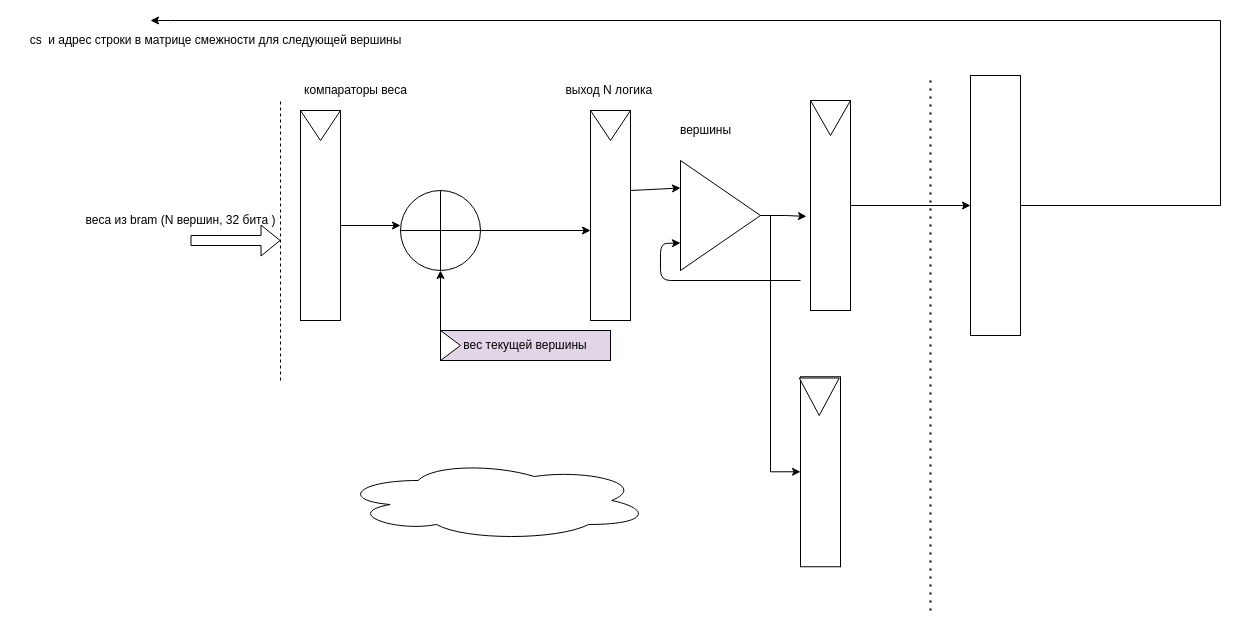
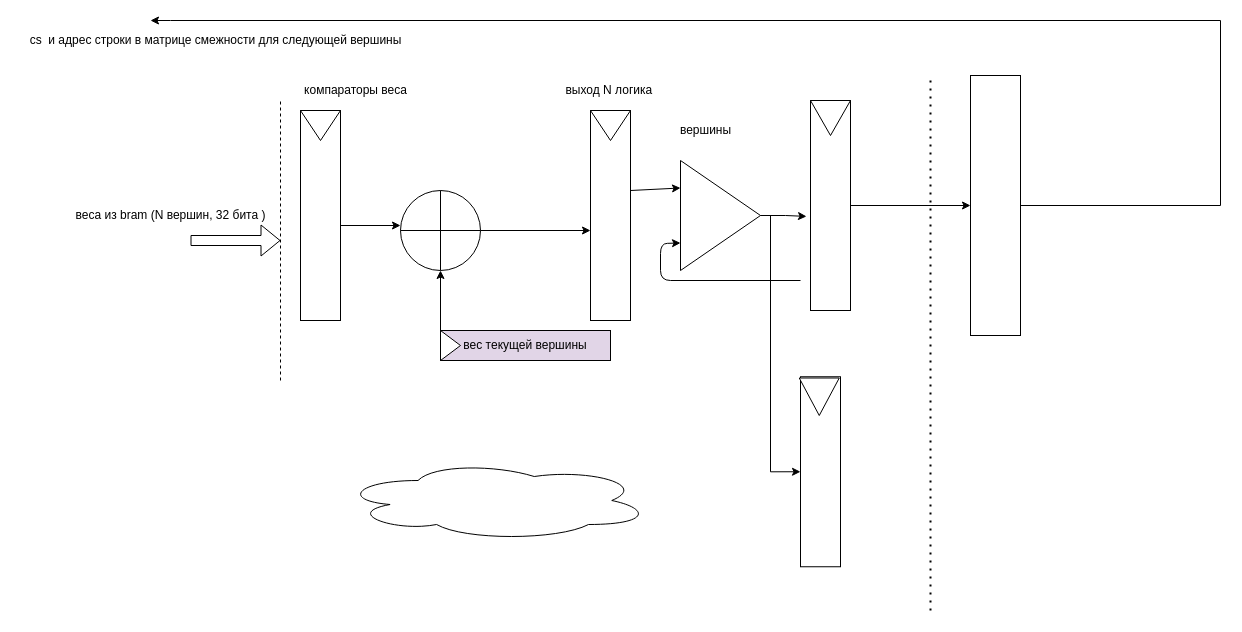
(181, 221) -> (171, 216)
